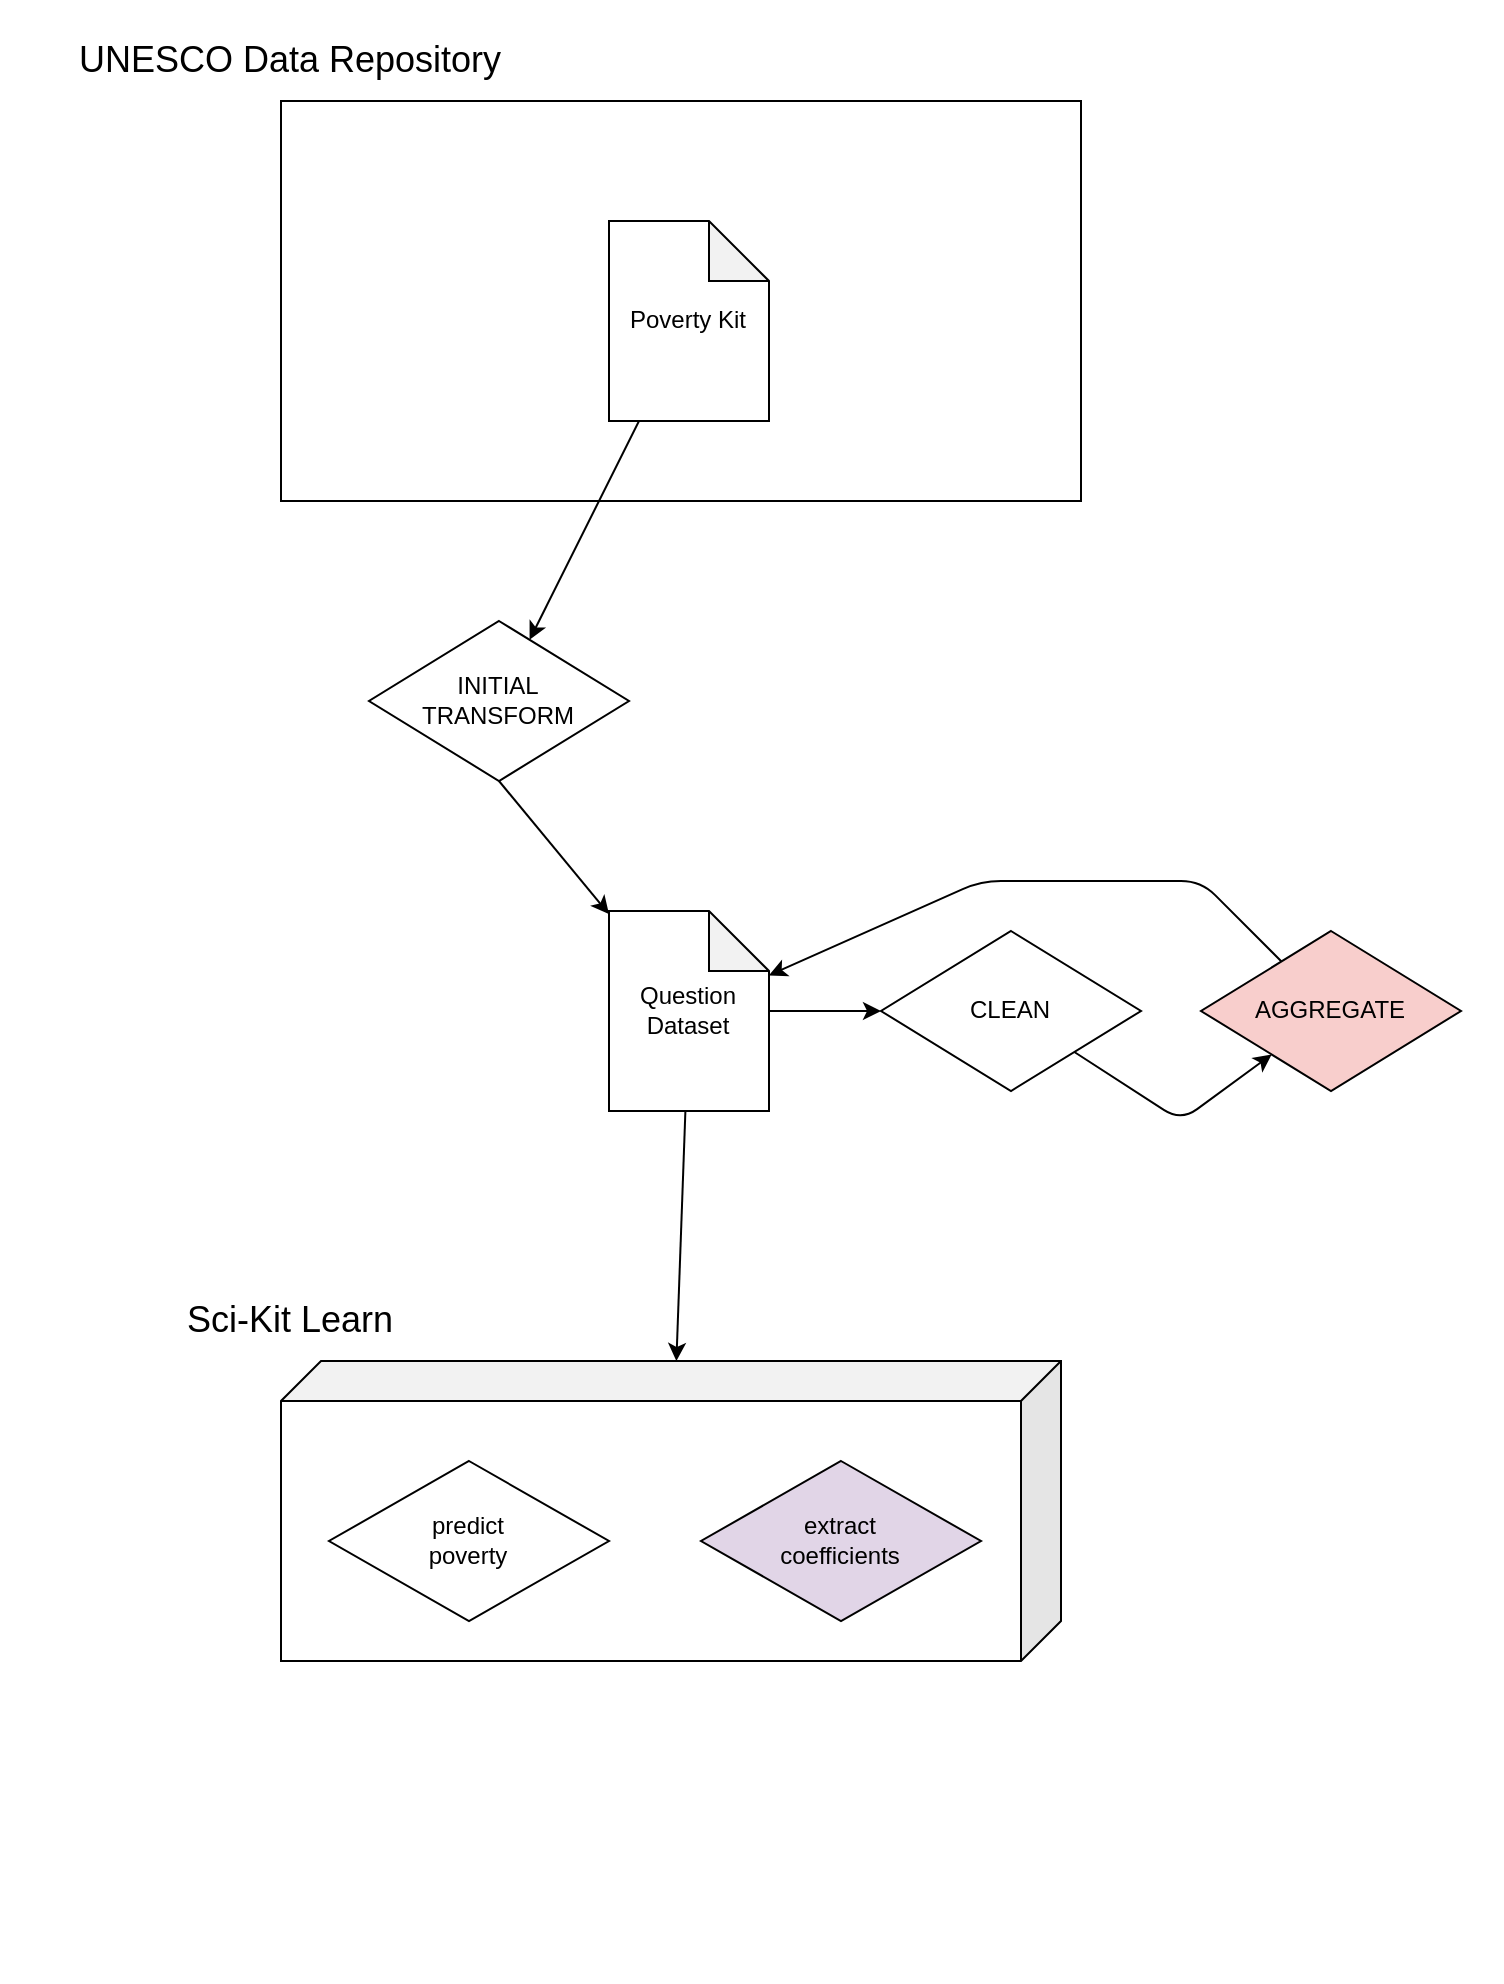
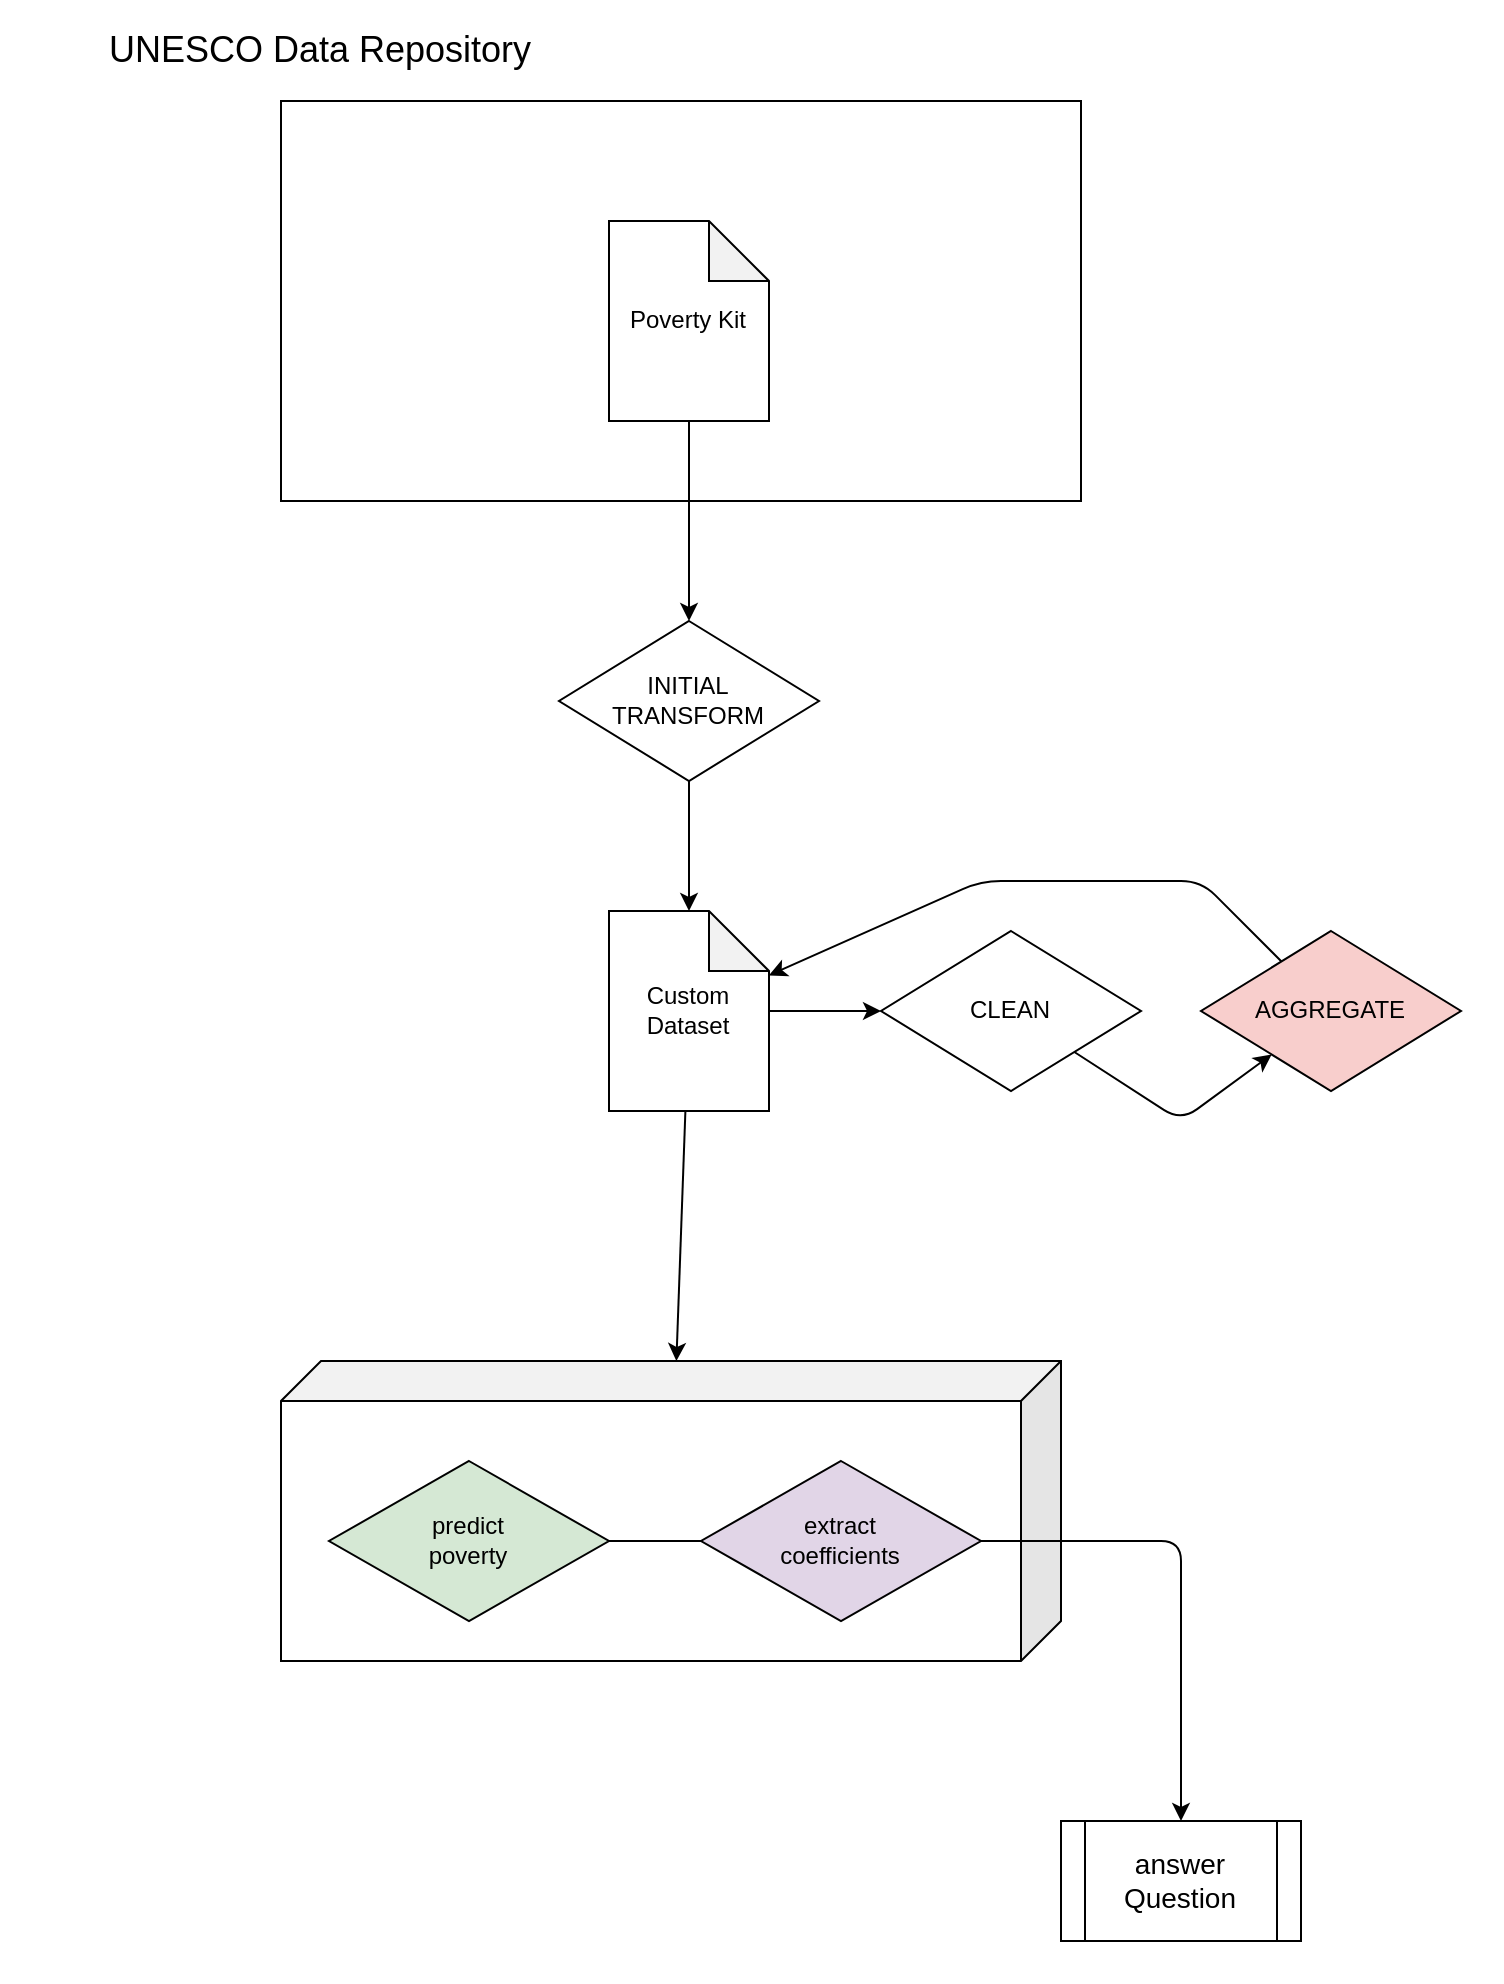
(291, 61) -> (321, 51)
(499, 701) -> (689, 701)
(689, 1011) -> (689, 1011)
(291, 1321) -> none
(469, 1541) -> (469, 1541)
none -> (1181, 1581)
none -> (1181, 1881)
